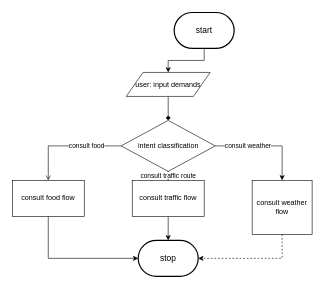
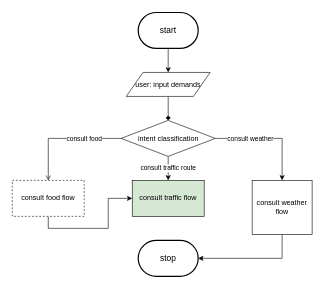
(204, 30) -> (168, 30)
(168, 146) -> (168, 138)
(48, 198) -> (48, 198)
(168, 198) -> (168, 198)
(48, 228) -> (78, 228)
(168, 234) -> none
(254, 258) -> (254, 258)
